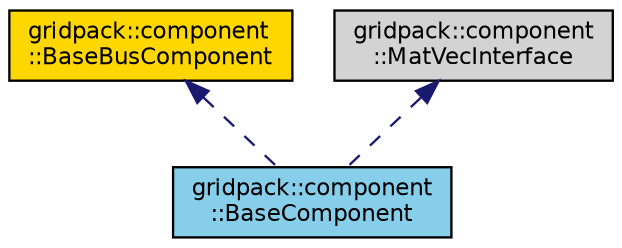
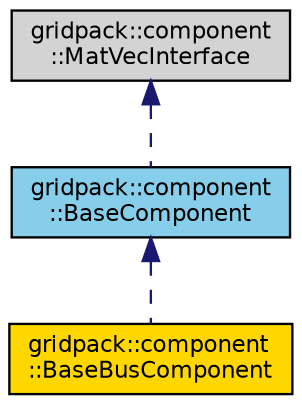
(240, 132) -> (151, 293)
